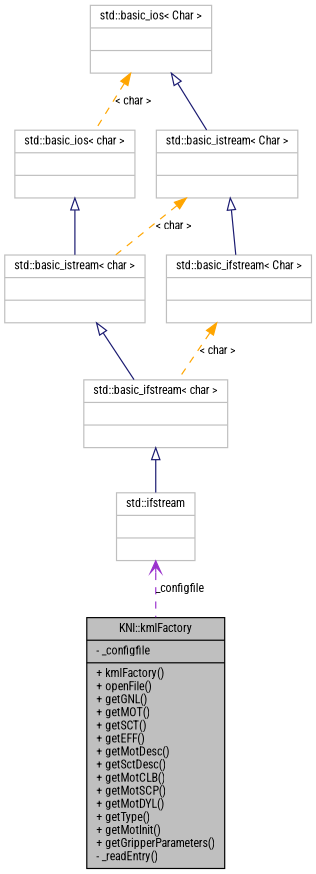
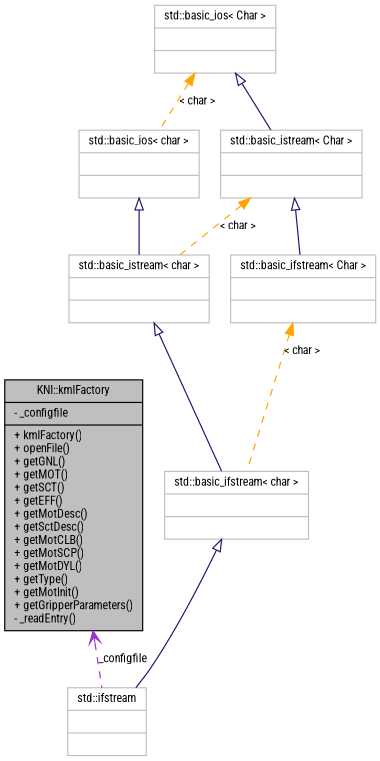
(156, 595) -> (98, 665)
